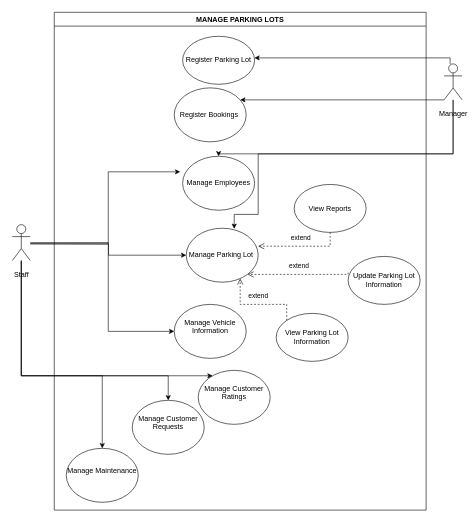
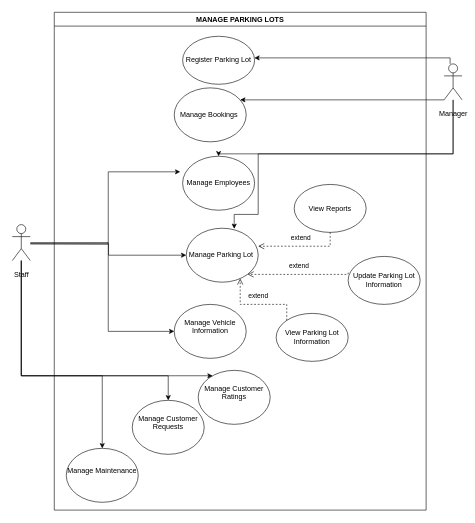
(210, 115) -> (210, 115)
